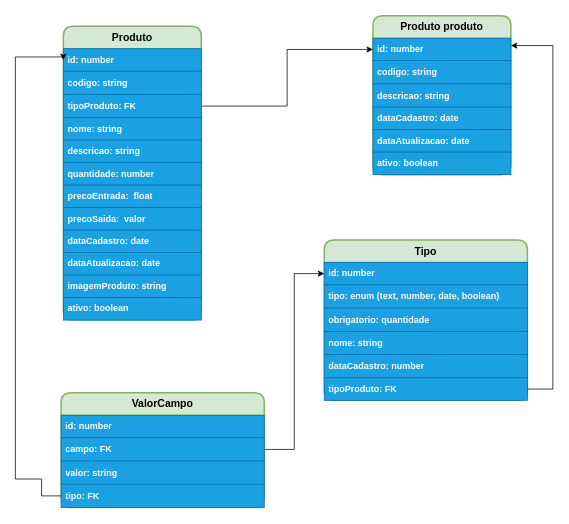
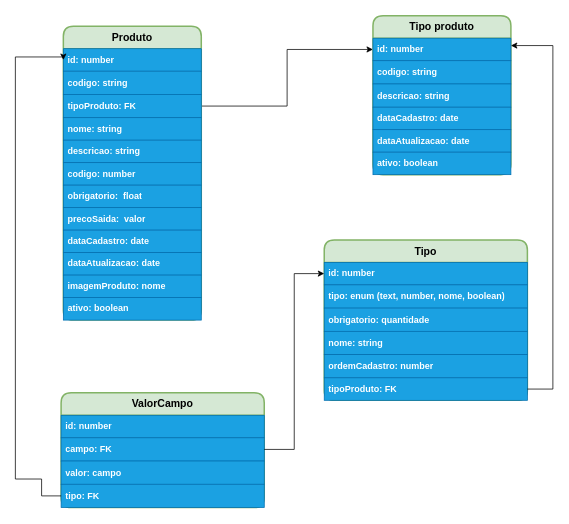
(442, 27) -> (442, 27)
(110, 174) -> (100, 174)
(115, 196) -> (110, 196)
(116, 286) -> (112, 286)
(417, 297) -> (417, 297)
(377, 366) -> (379, 366)
(94, 473) -> (92, 473)
